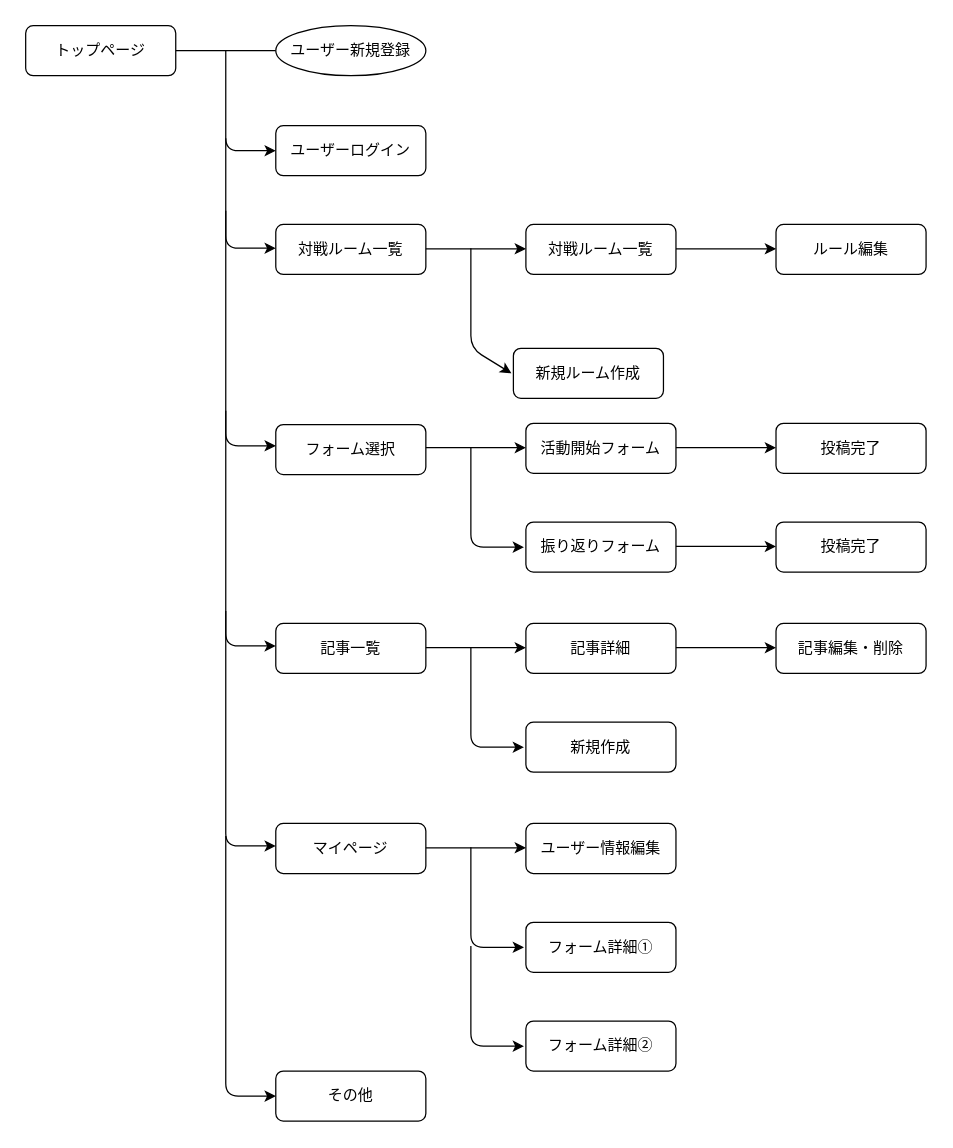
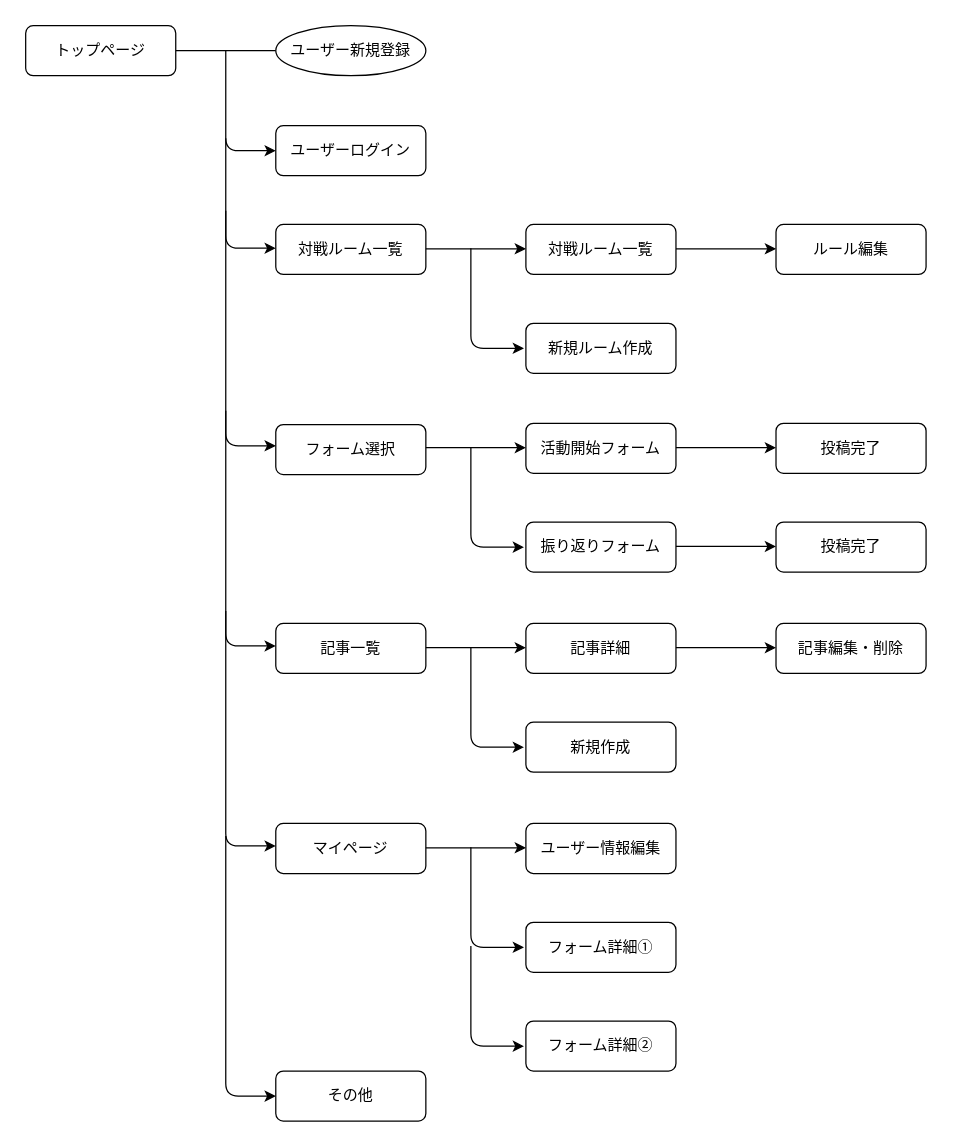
(588, 373) -> (601, 348)
